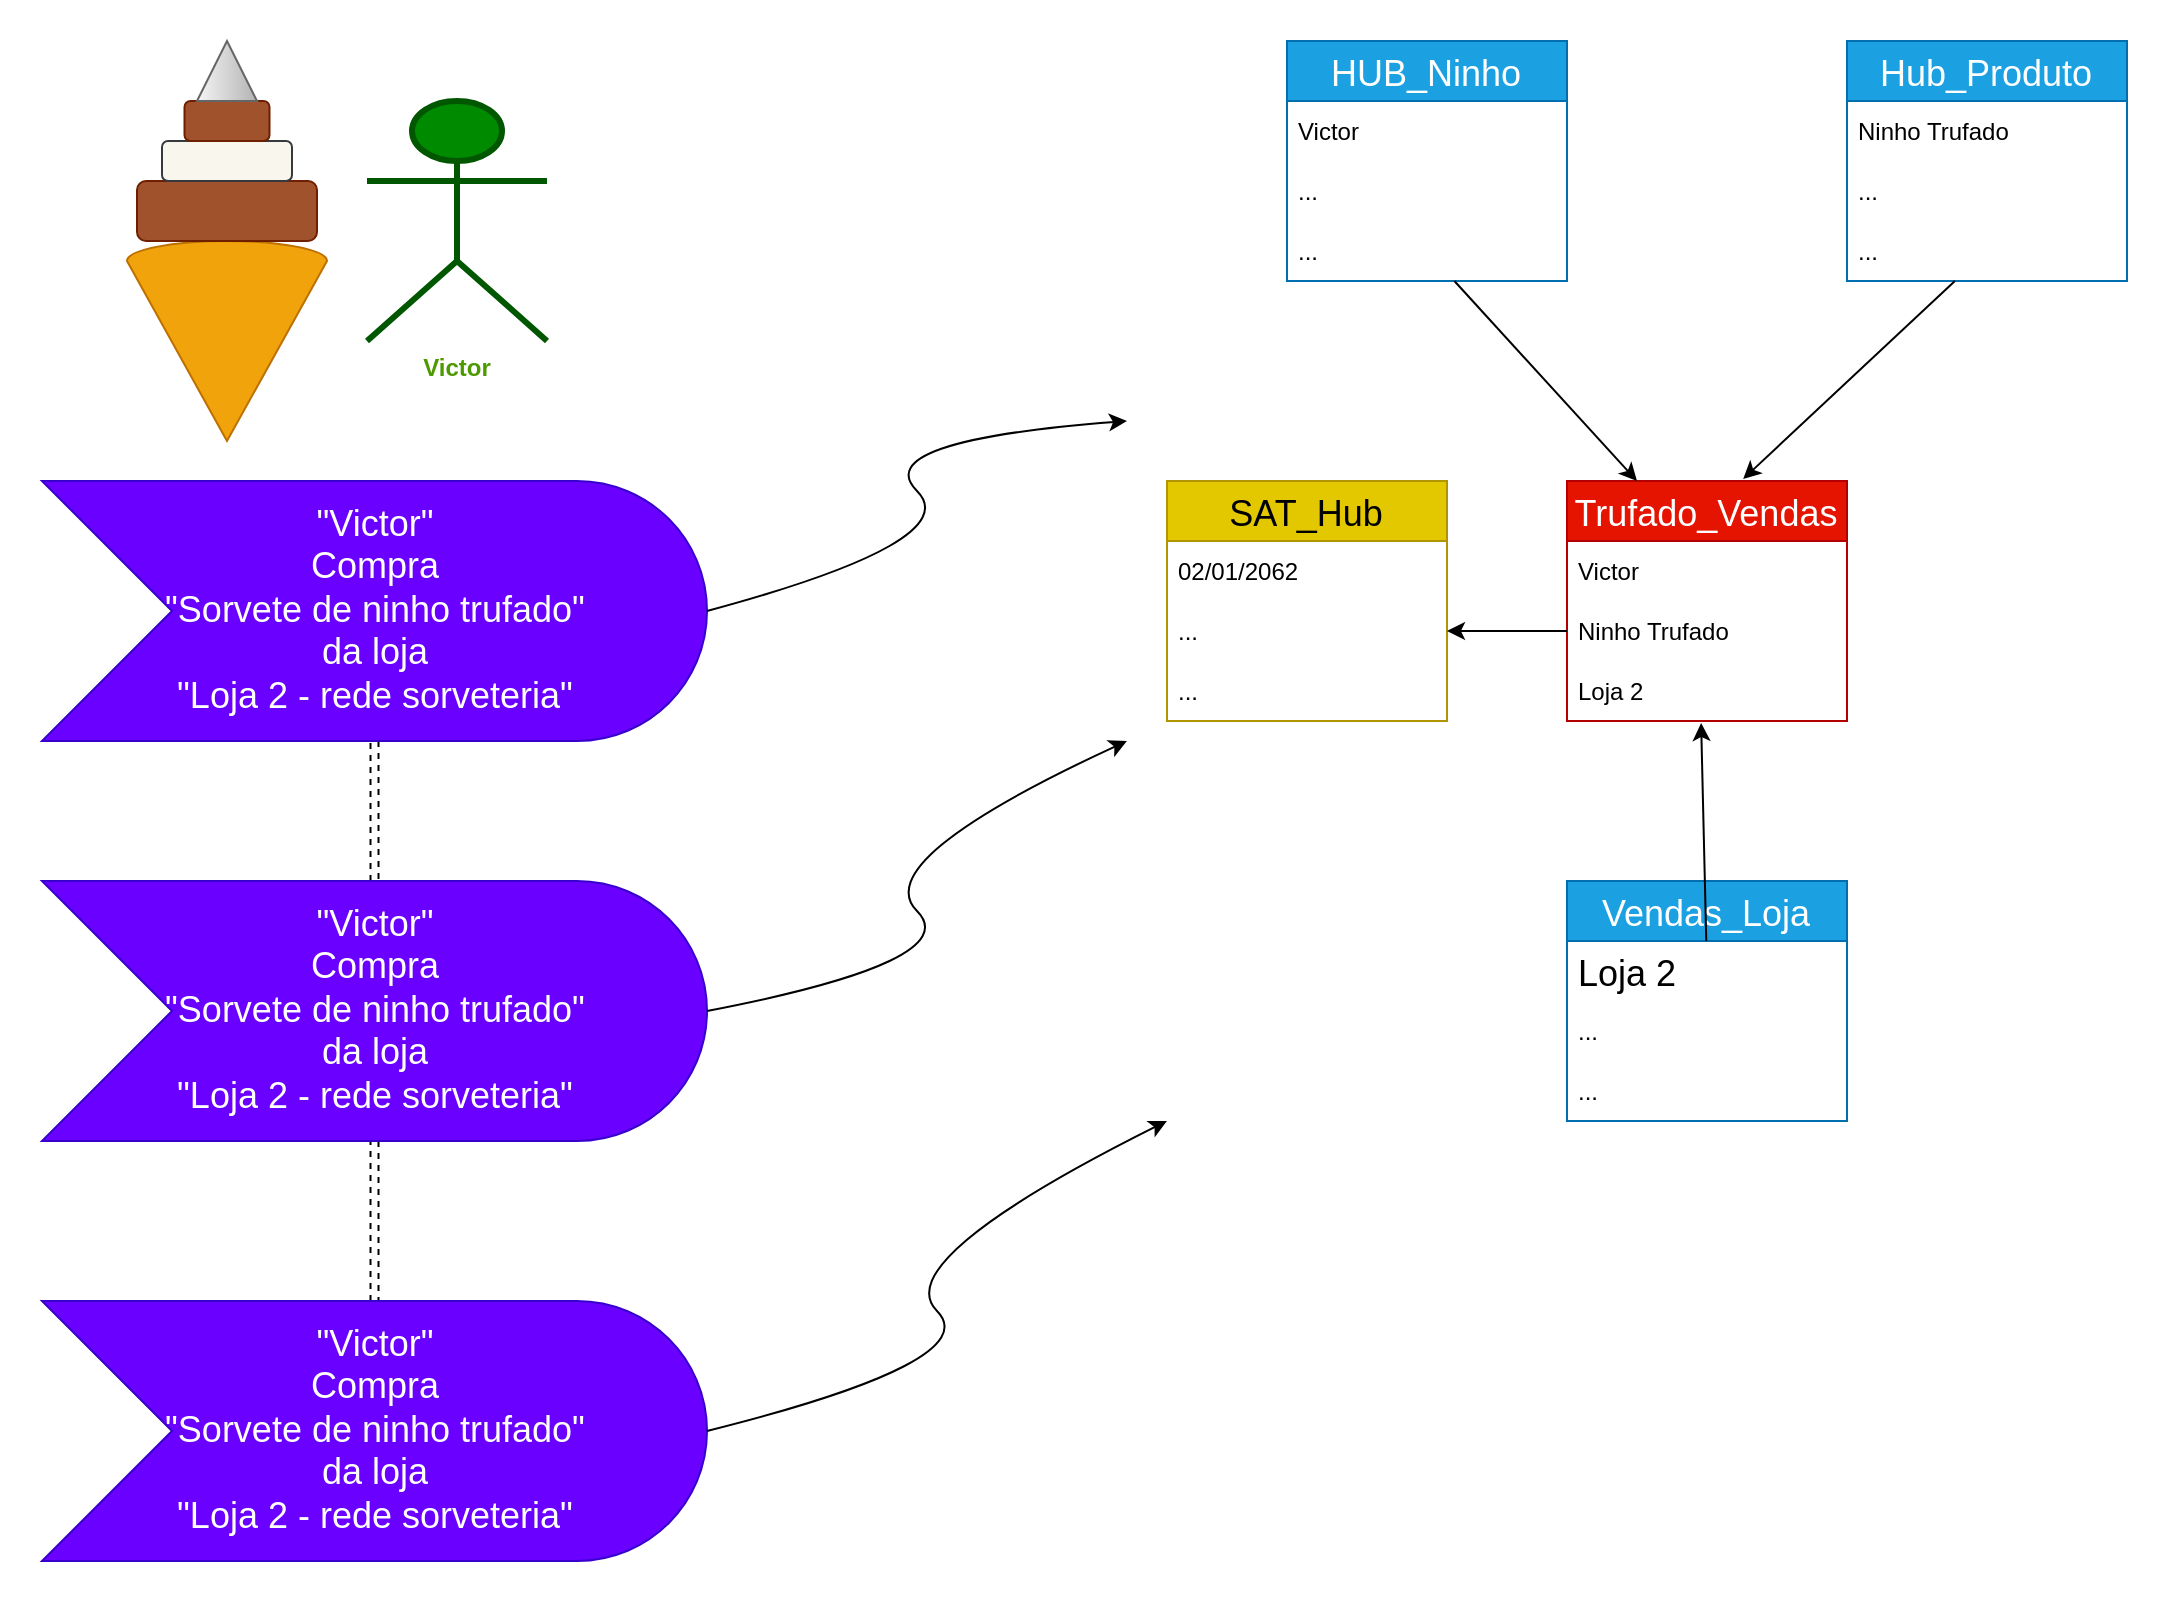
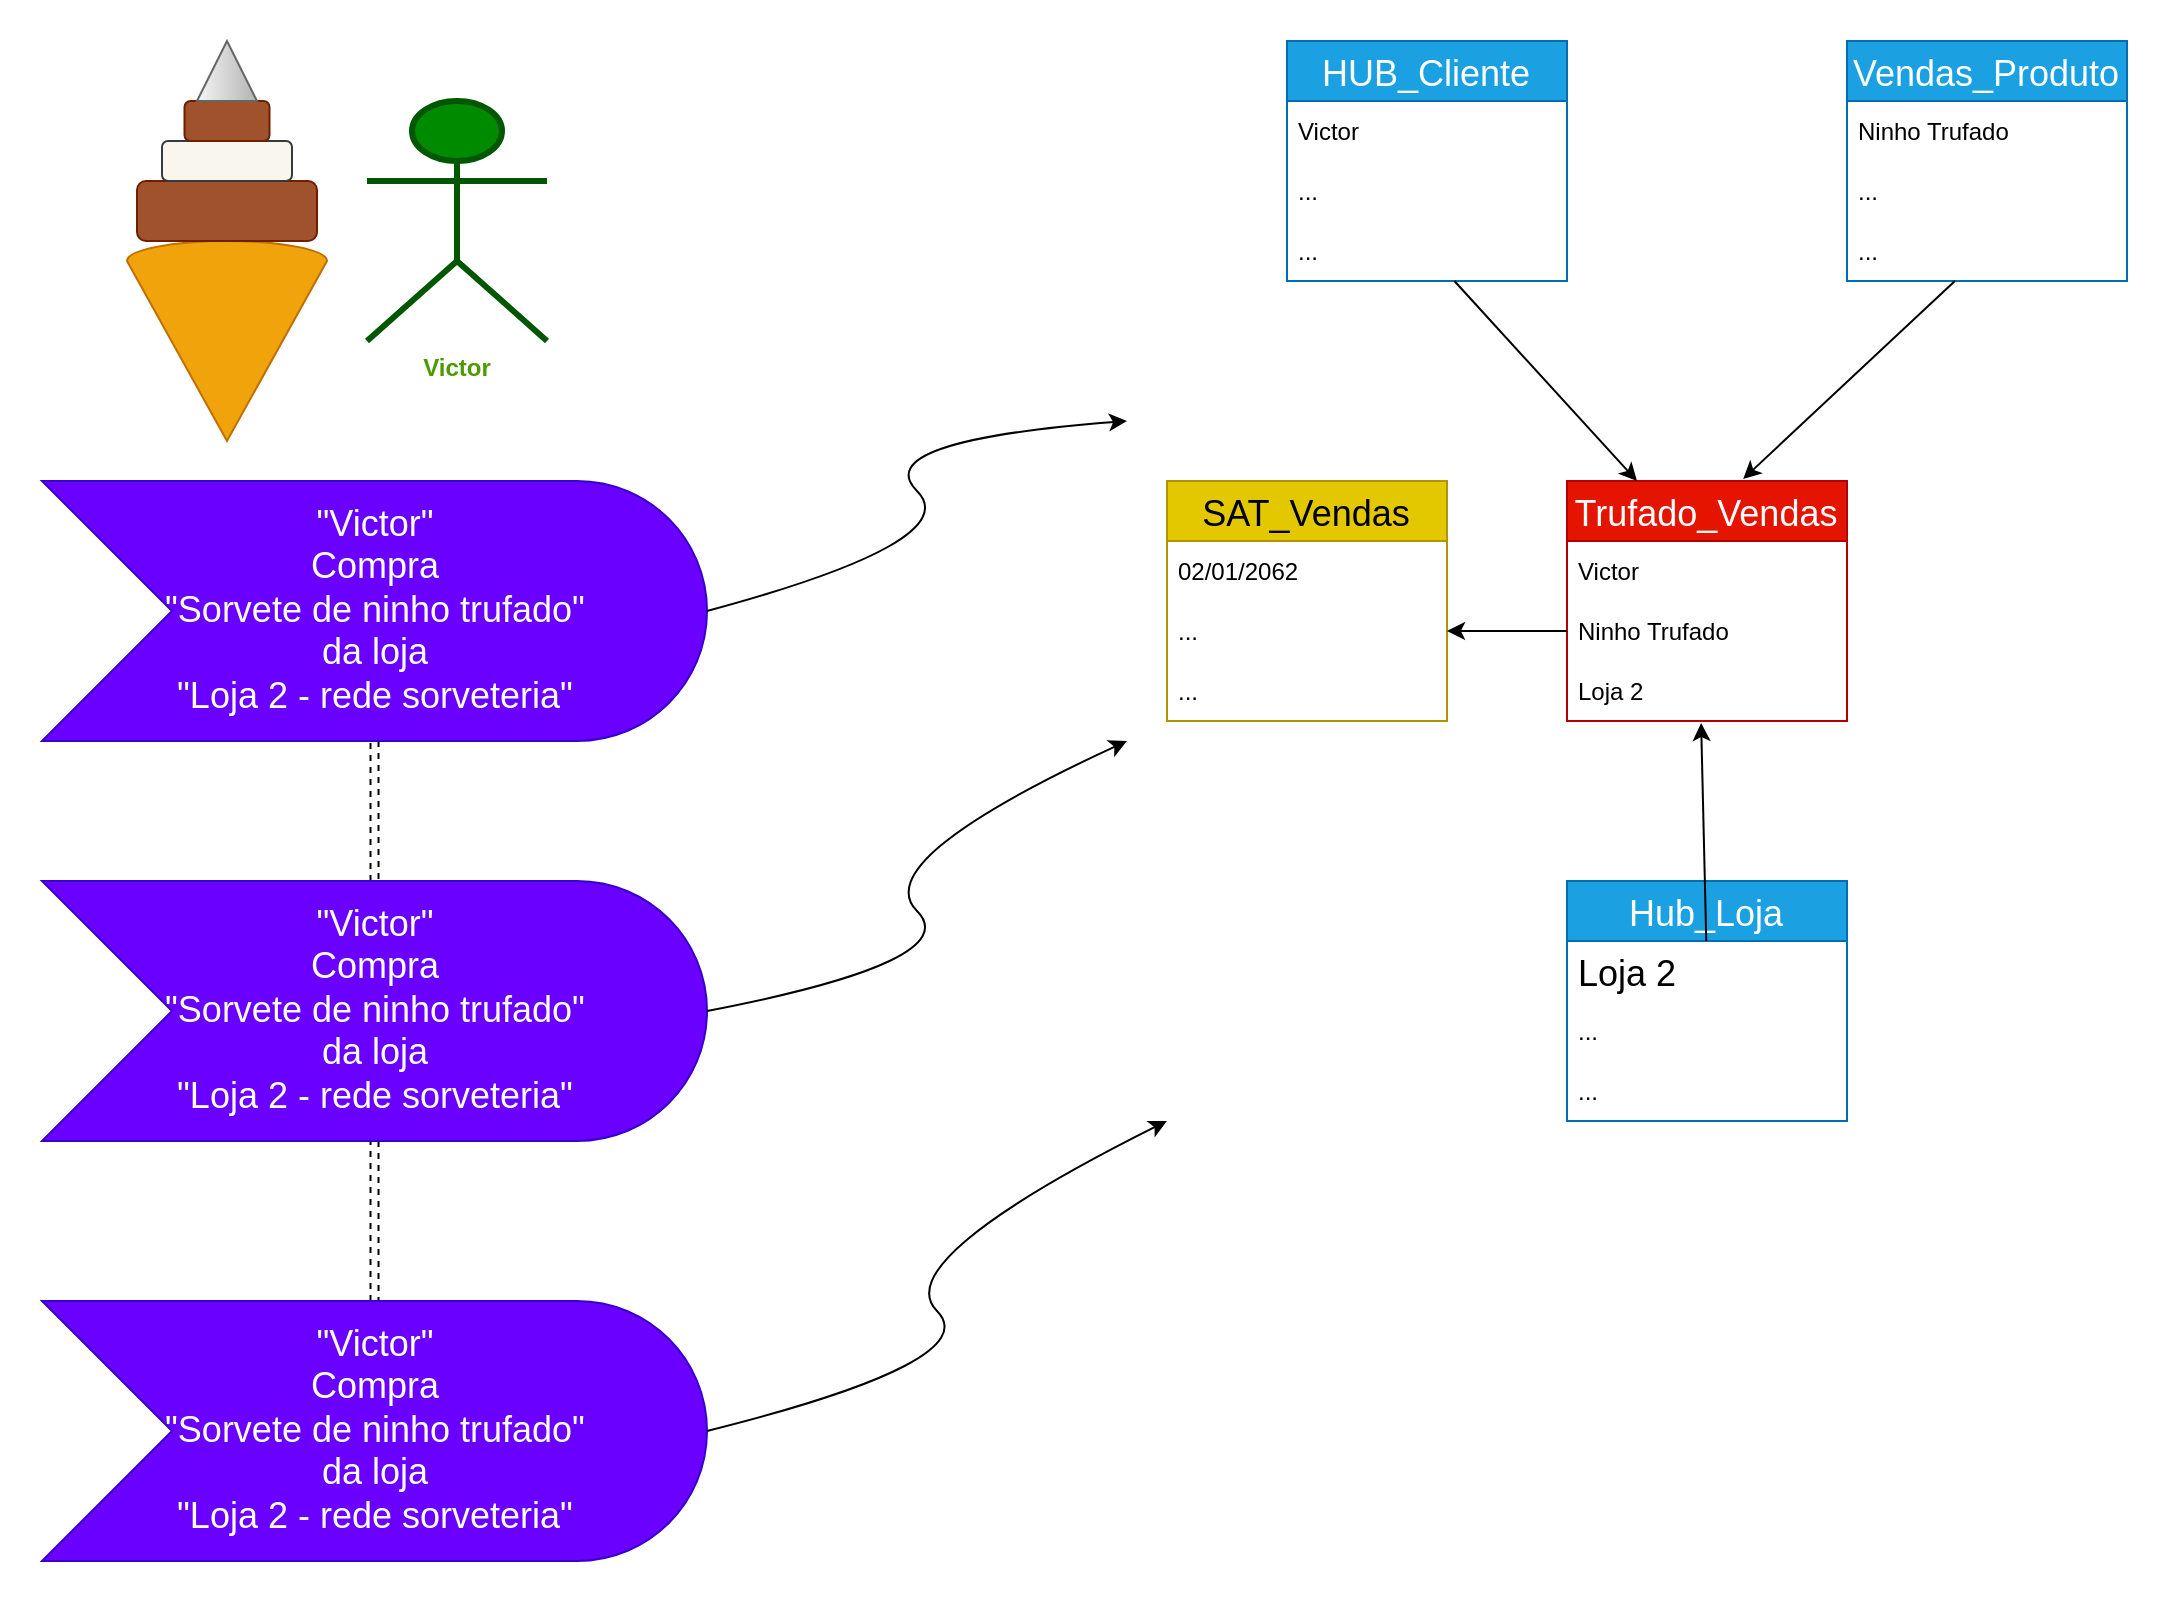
(1426, 74) -> (1426, 74)
(1986, 74) -> (1986, 74)
(1306, 514) -> (1306, 514)
(1706, 914) -> (1706, 914)
